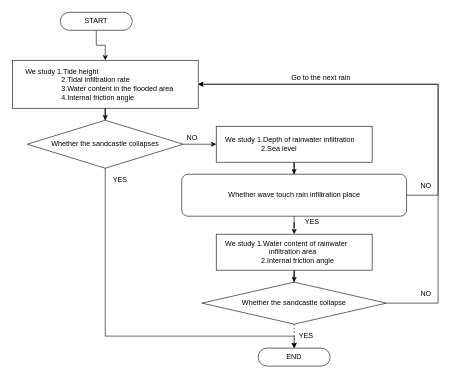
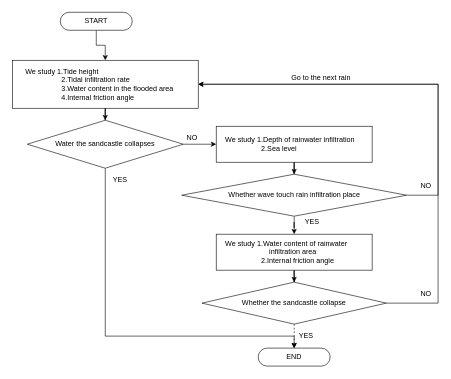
(105, 144) -> (105, 144)
(294, 195) -> (294, 195)
